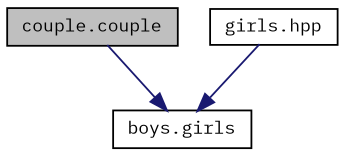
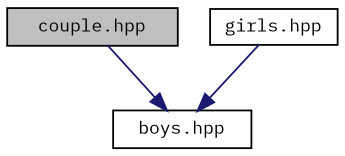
(92, 27) -> (92, 27)
(182, 129) -> (182, 129)
